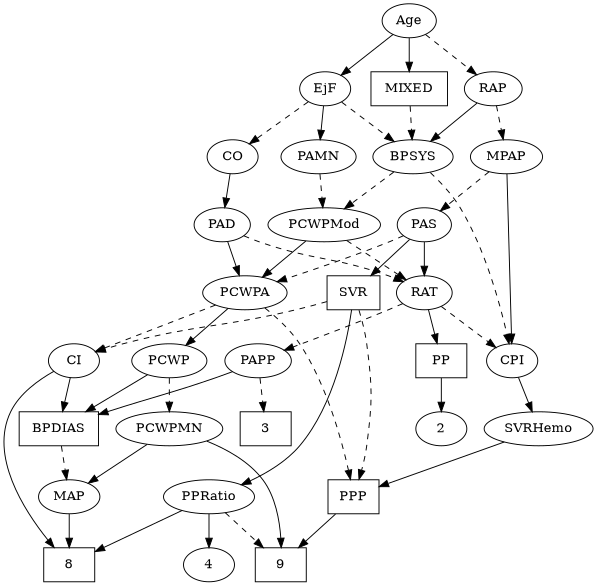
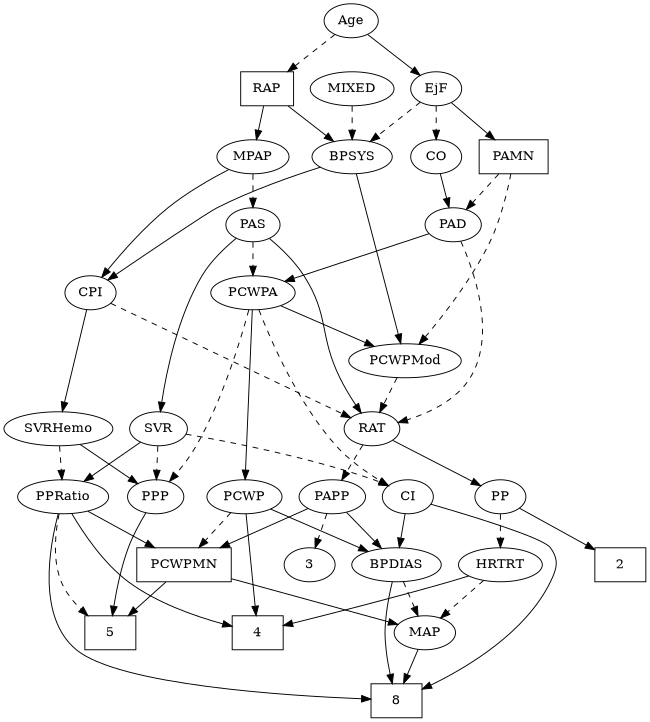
(409, 50) -> none
(409, 89) -> (352, 89)
(493, 89) -> (267, 89)
(499, 118) -> (261, 118)
(319, 157) -> (514, 157)
(373, 188) -> (378, 258)
none -> (486, 188)
(480, 248) -> (213, 210)
(287, 257) -> (317, 321)
(353, 293) -> (159, 429)
(465, 324) -> (226, 358)
(441, 361) -> (500, 497)
(59, 429) -> (397, 565)
(169, 429) -> (184, 565)
(266, 429) -> (310, 565)
(441, 429) -> (620, 565)
none -> (60, 458)
(353, 497) -> (156, 497)
none -> (269, 526)
none -> (117, 527)
none -> (251, 560)
(209, 565) -> (258, 633)
(281, 565) -> (110, 633)
none -> (500, 565)
none -> (385, 628)
